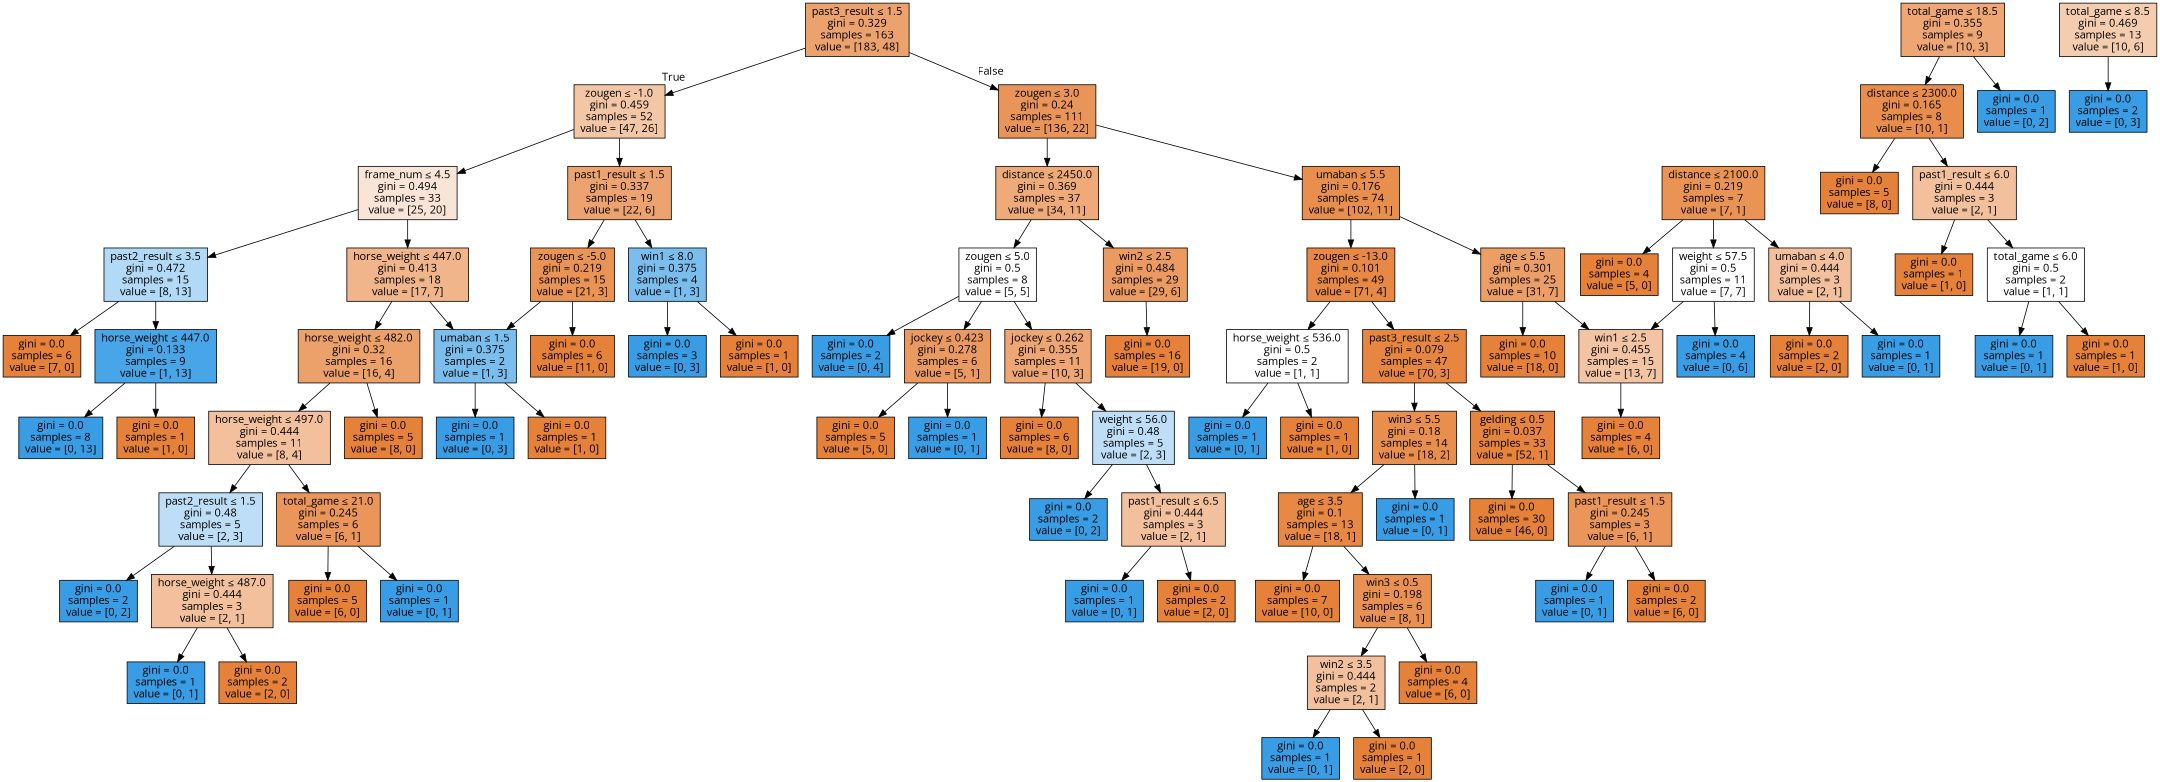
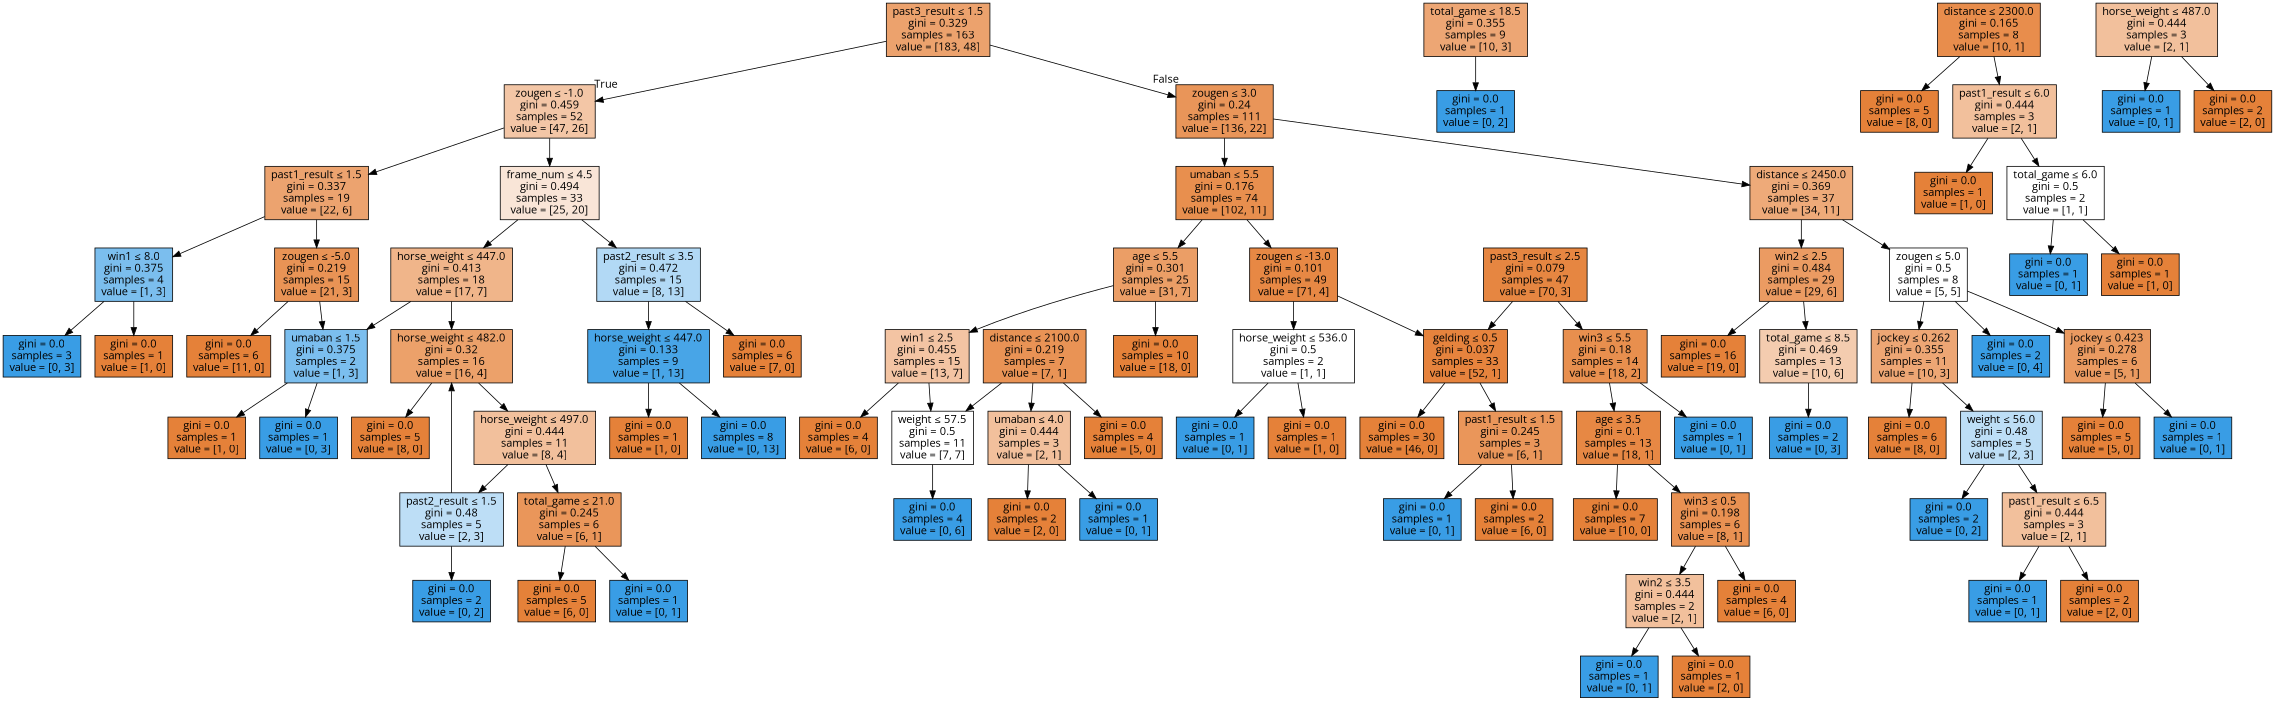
(1934, 67) -> none
none -> (1804, 311)
(1380, 312) -> (1377, 314)
(1670, 313) -> (930, 393)
(211, 556) -> (452, 442)
